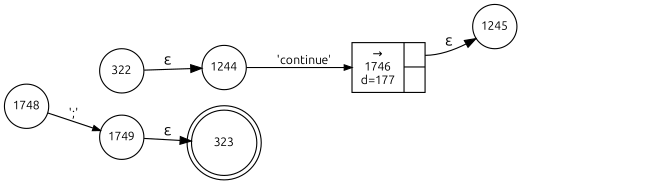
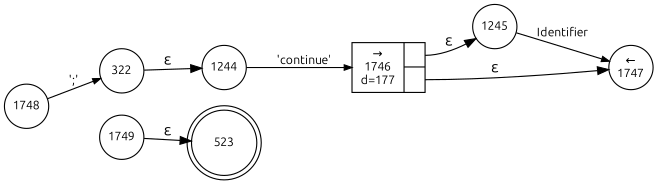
none -> (631, 68)
(70, 120) -> (70, 90)
(224, 143) -> (224, 143)
